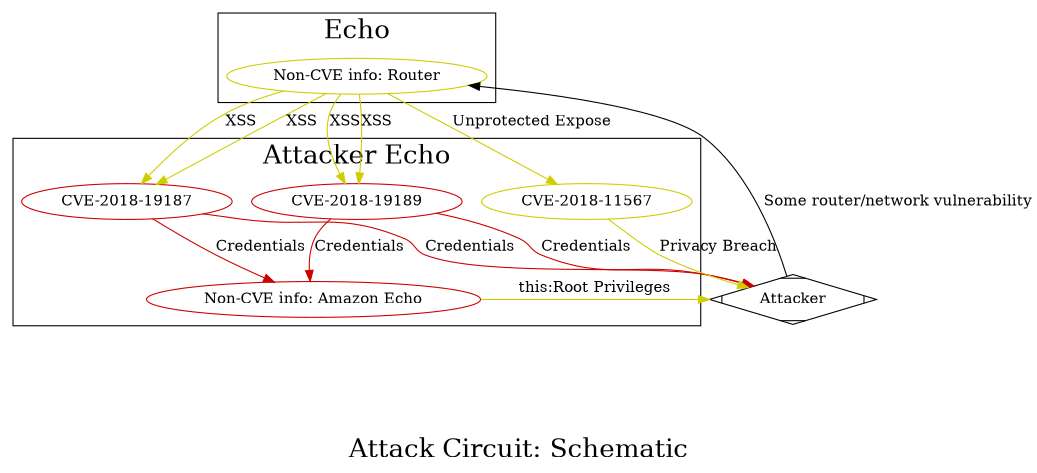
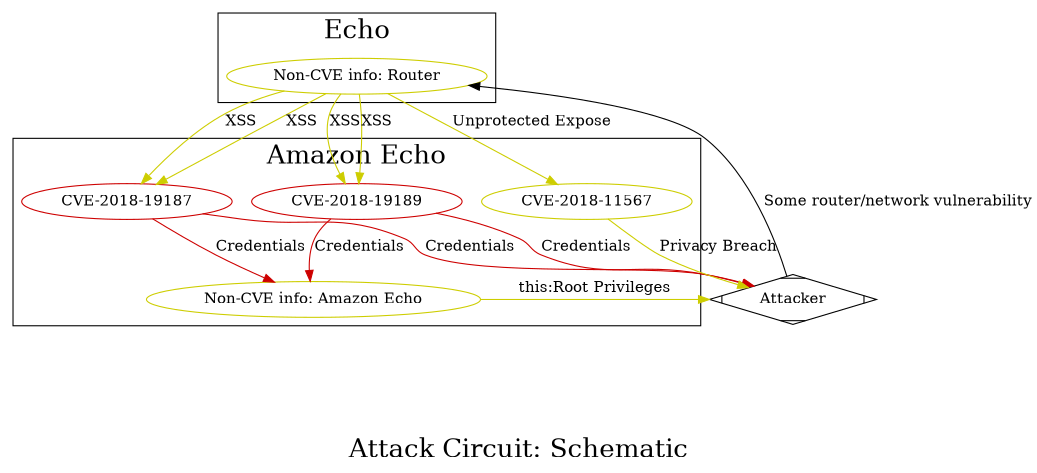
(357, 157) -> (357, 157)
(313, 299) -> (313, 299)
